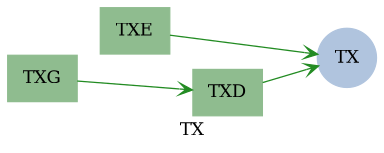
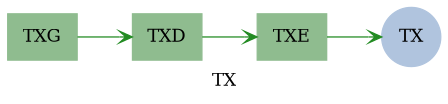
(284, 76) -> (223, 37)
